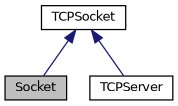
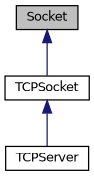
(56, 58) -> (47, 59)
